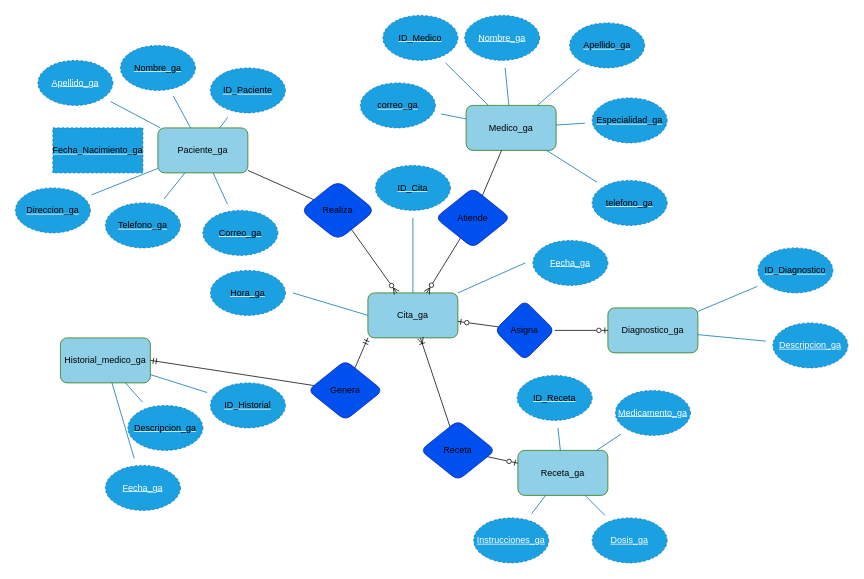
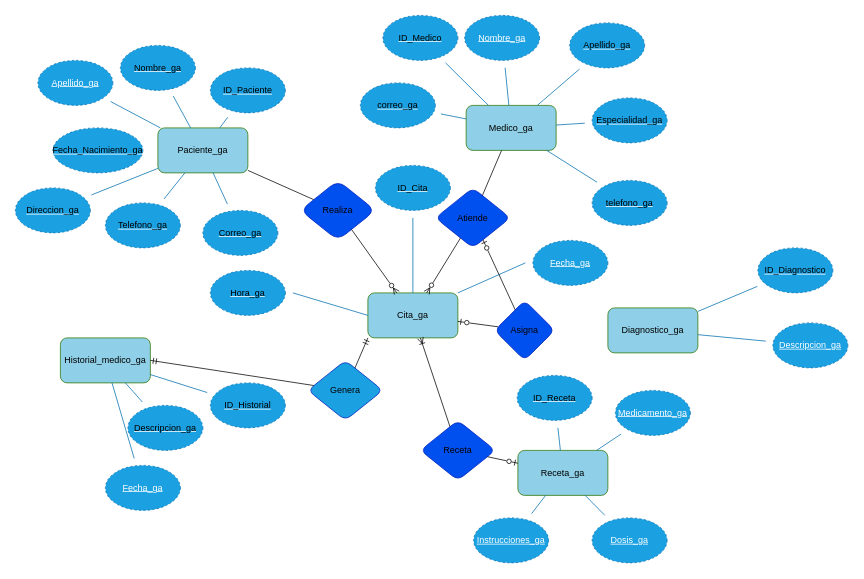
(98, 150) -> (98, 150)
(575, 330) -> (502, 281)
(345, 390) -> (345, 390)
